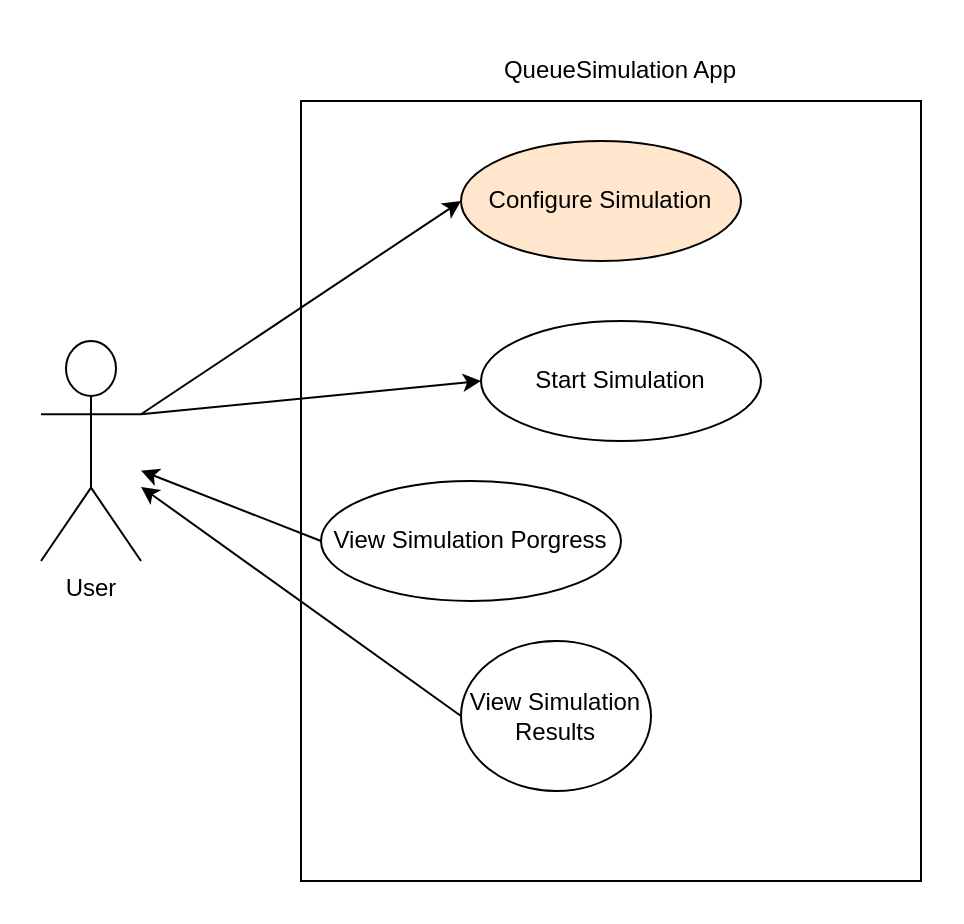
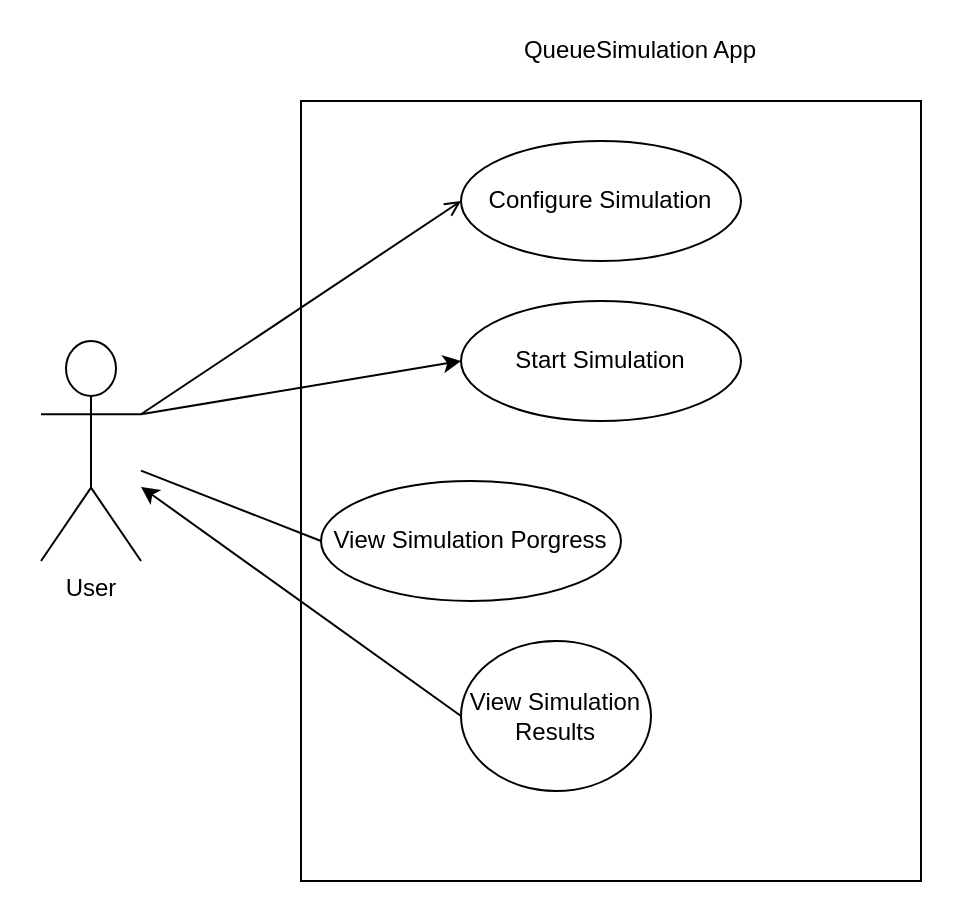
(621, 71) -> (641, 51)
(601, 201) -> (601, 201)
(449, 209) -> (452, 207)
(621, 381) -> (601, 361)
(155, 476) -> (148, 473)
